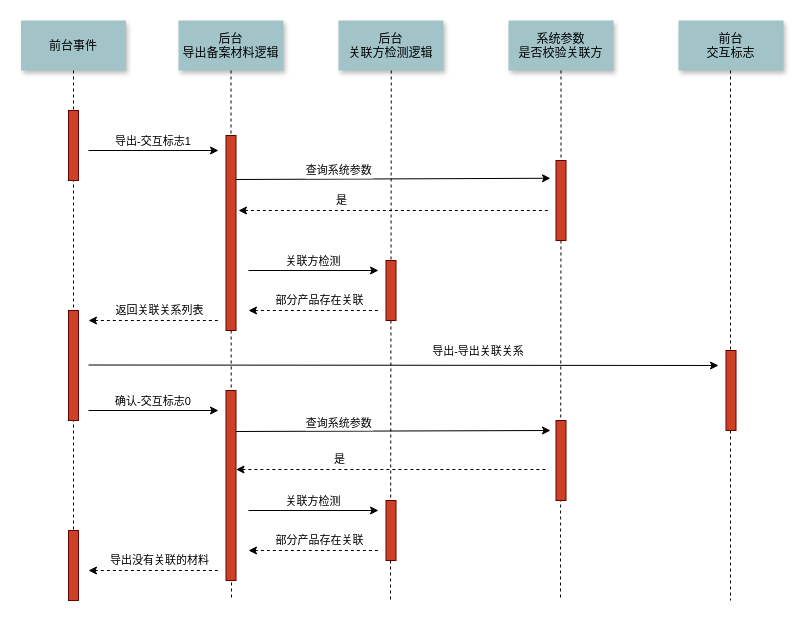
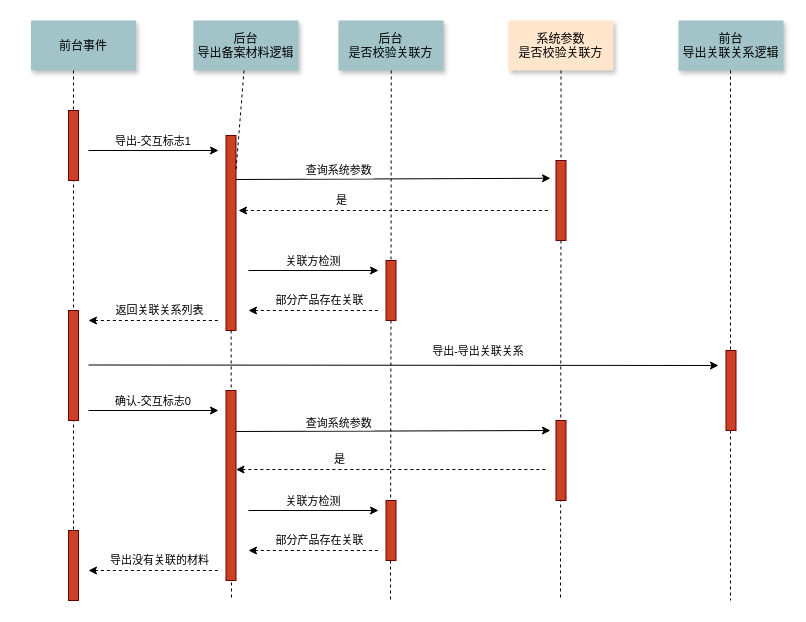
(391, 39) -> (391, 39)
(731, 39) -> (731, 39)
(74, 46) -> (84, 46)
(231, 46) -> (246, 46)
(561, 46) -> (561, 46)
